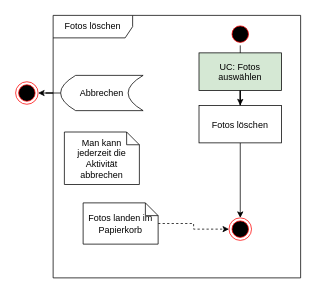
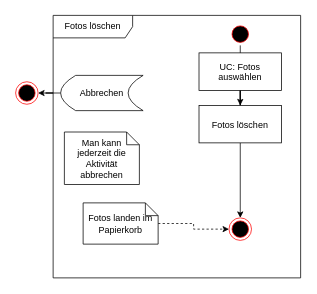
(240, 72) -> (240, 72)
